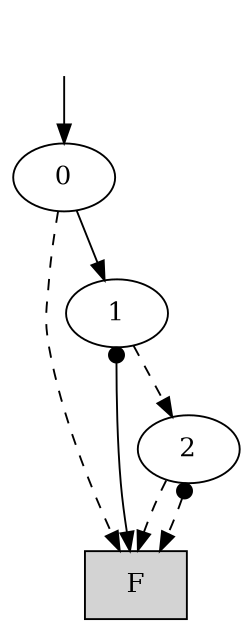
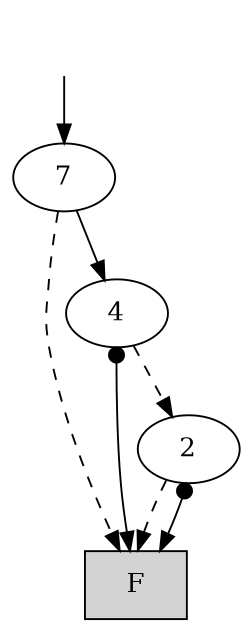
(64, 177) -> (64, 177)
(117, 313) -> (117, 313)
(175, 516) -> (175, 516)
